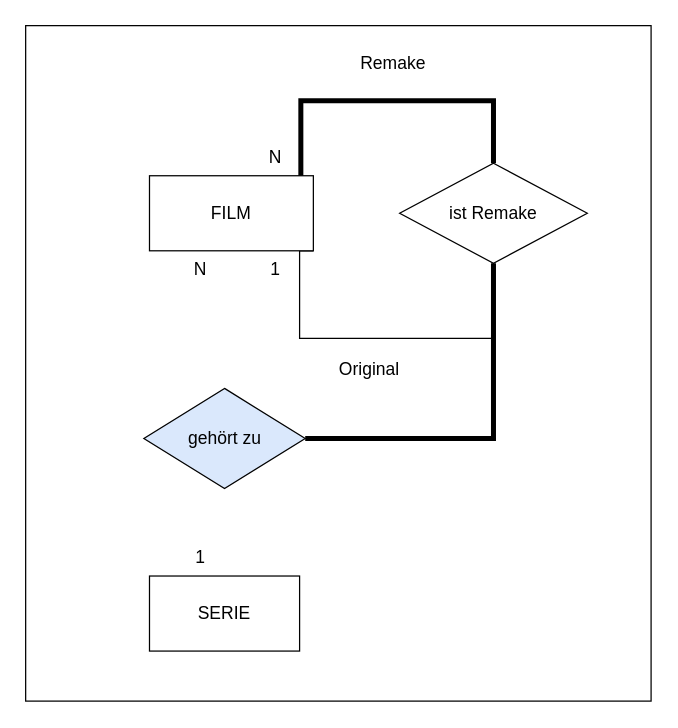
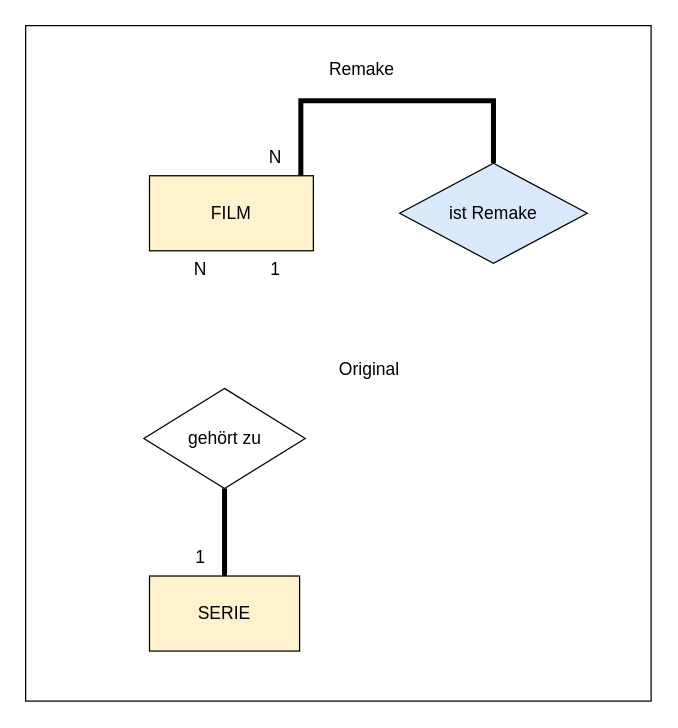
(393, 63) -> (362, 69)
(231, 213) -> (231, 213)
(493, 213) -> (493, 213)
(350, 338) -> none
(224, 438) -> (224, 438)
(447, 438) -> (224, 531)
(224, 613) -> (224, 613)
